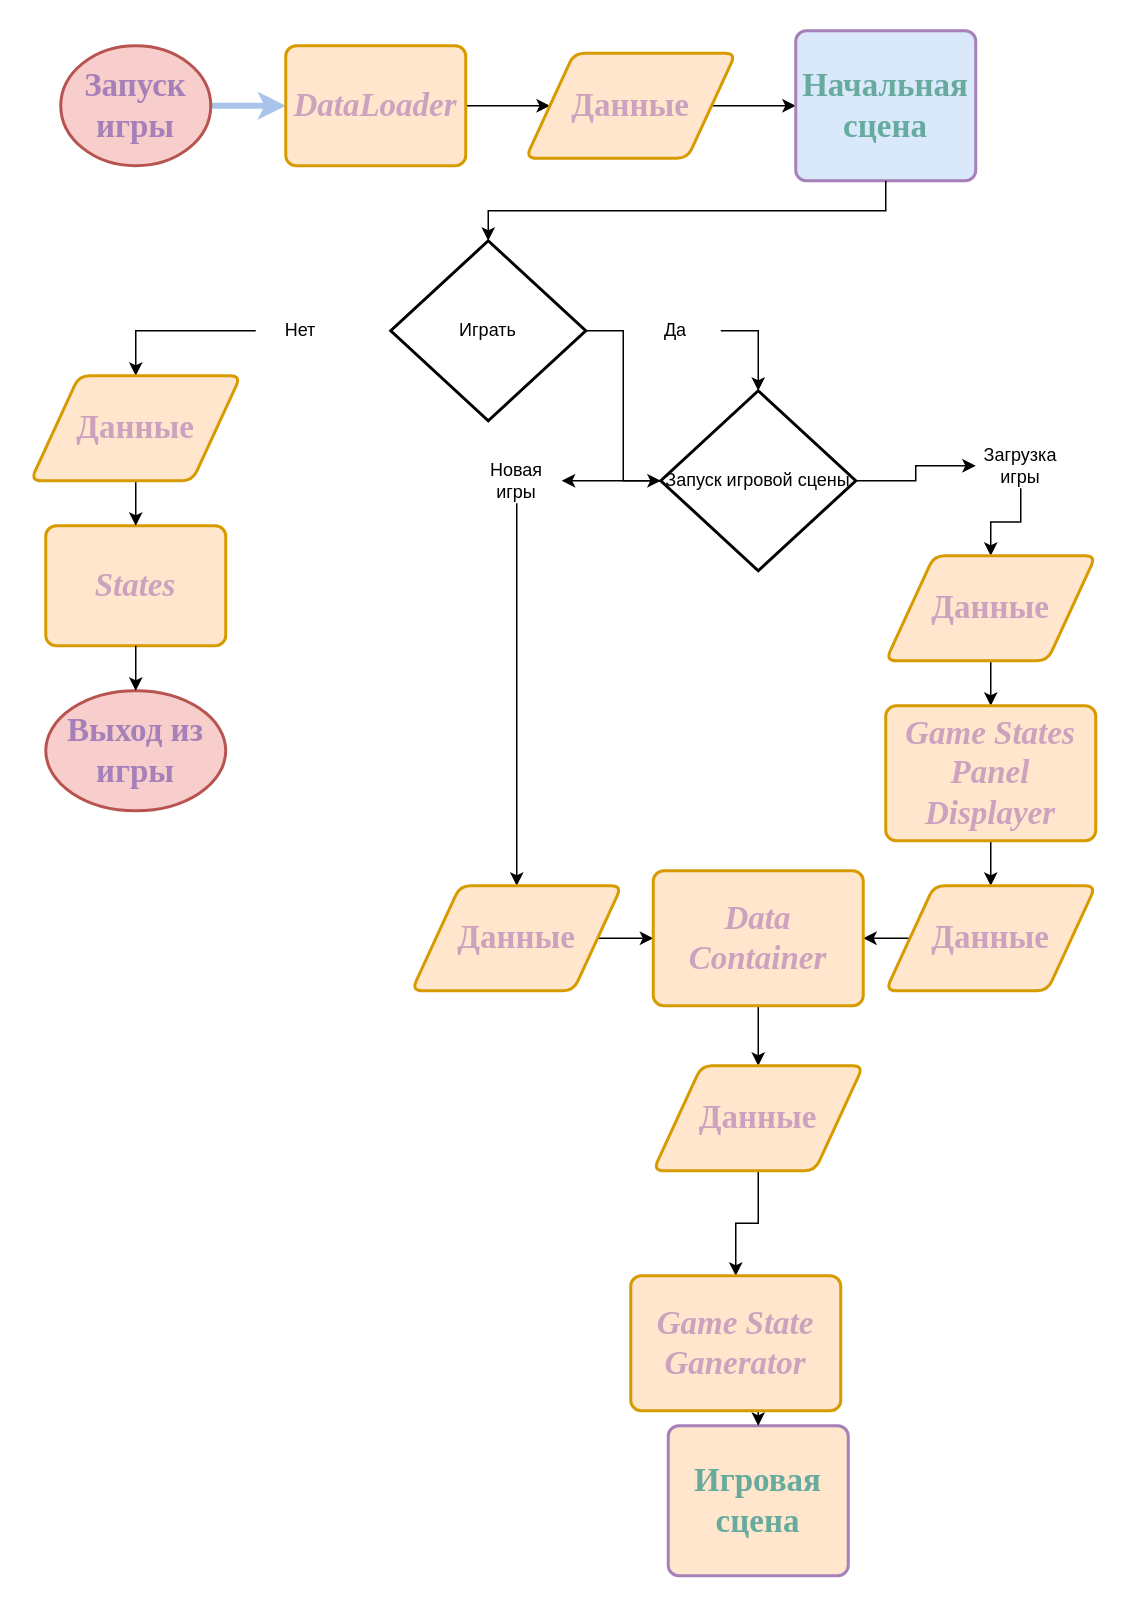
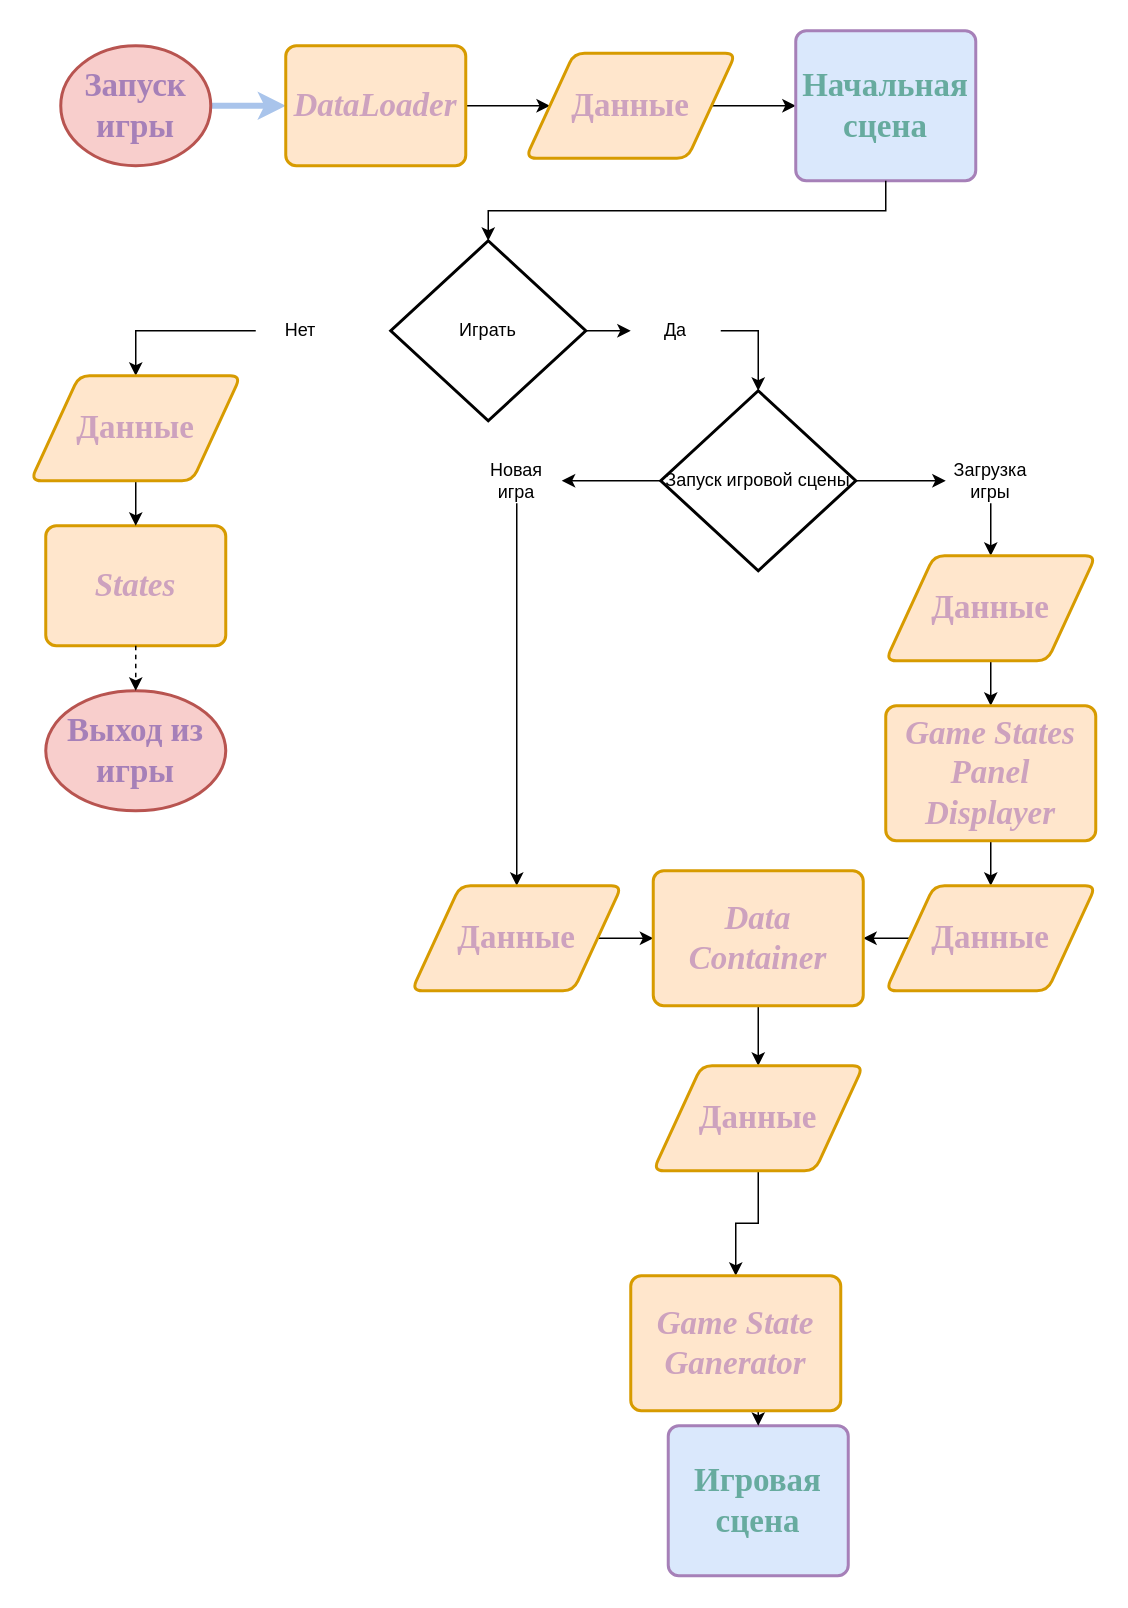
(623, 401) -> (619, 331)
(1021, 466) -> (991, 481)
(517, 481) -> (517, 481)
(136, 664) -> (136, 664)
(758, 1501) -> (758, 1501)
